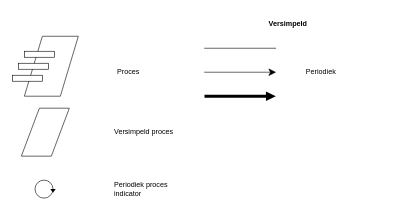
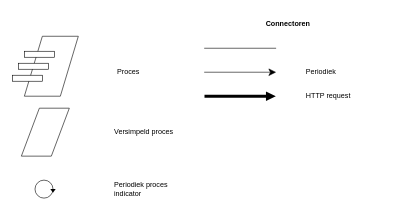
(288, 24) -> (288, 24)
none -> (342, 96)
